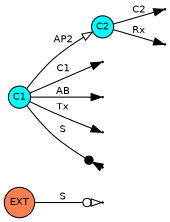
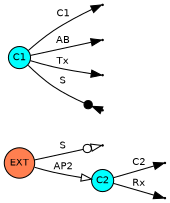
(52, 60) -> (58, 173)
